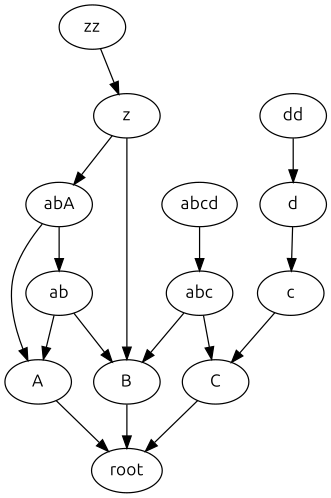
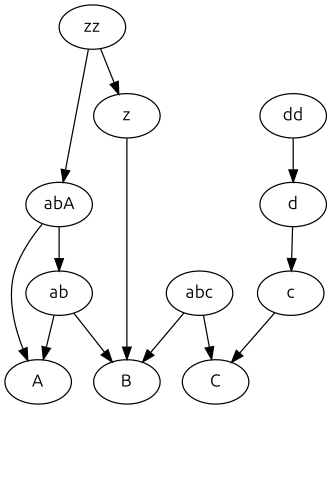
(97, 155) -> (77, 109)
(200, 205) -> none
(127, 471) -> none
